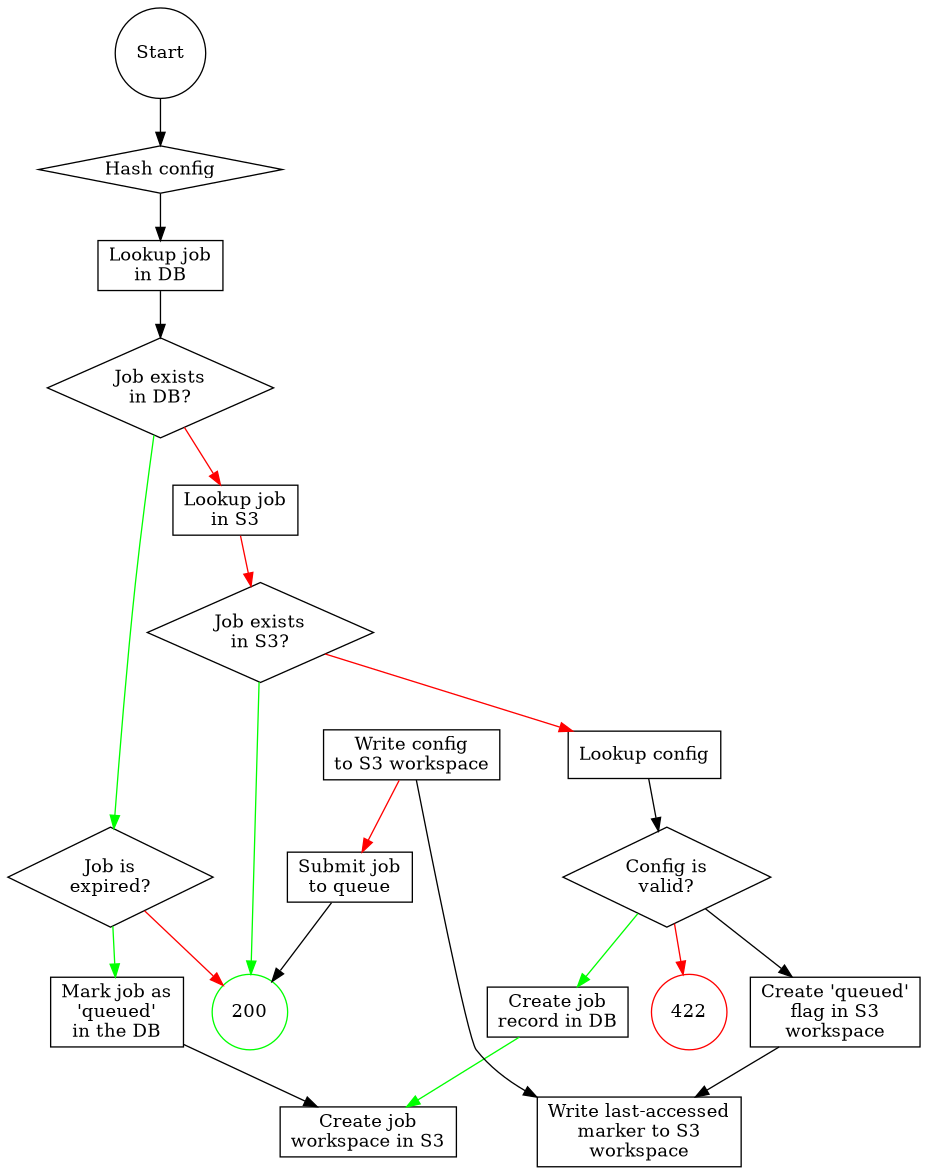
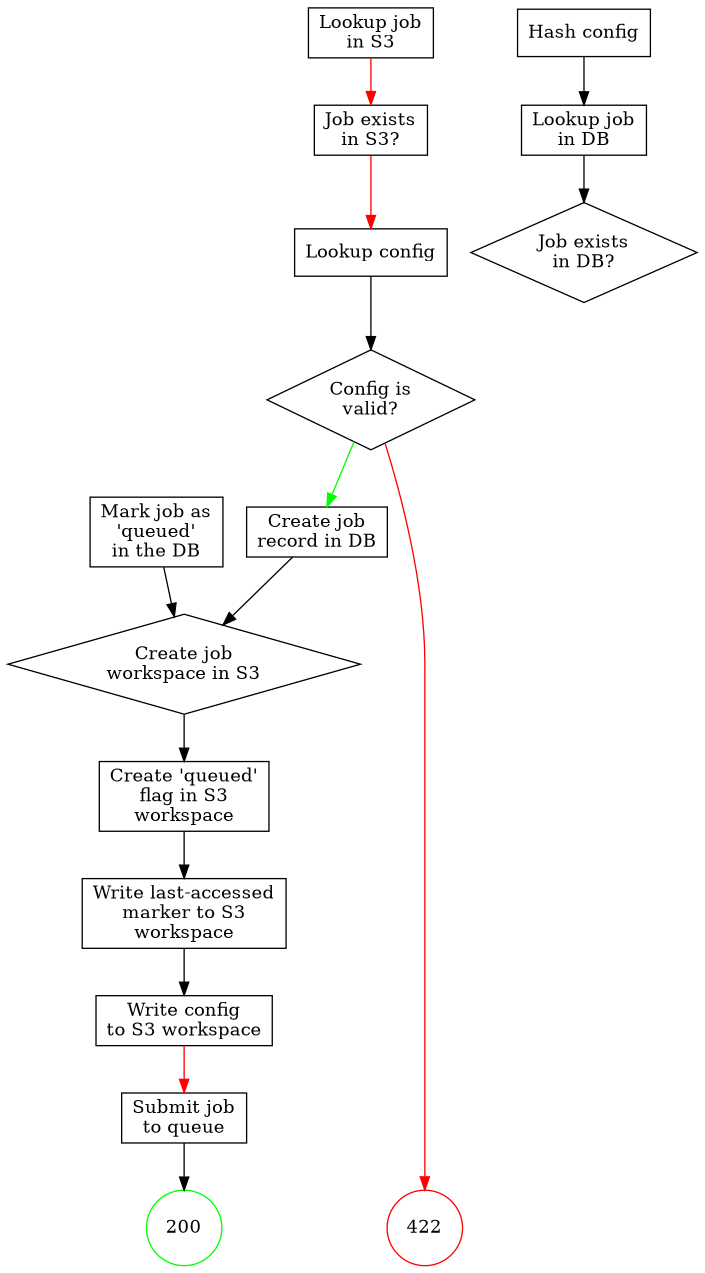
(160, 53) -> none
(160, 170) -> (584, 33)
(199, 450) -> none
(260, 633) -> (371, 130)
(255, 821) -> none
(110, 877) -> none
(743, 939) -> (184, 731)
(450, 947) -> (184, 965)
(469, 1069) -> (263, 586)
(368, 1132) -> (184, 664)
